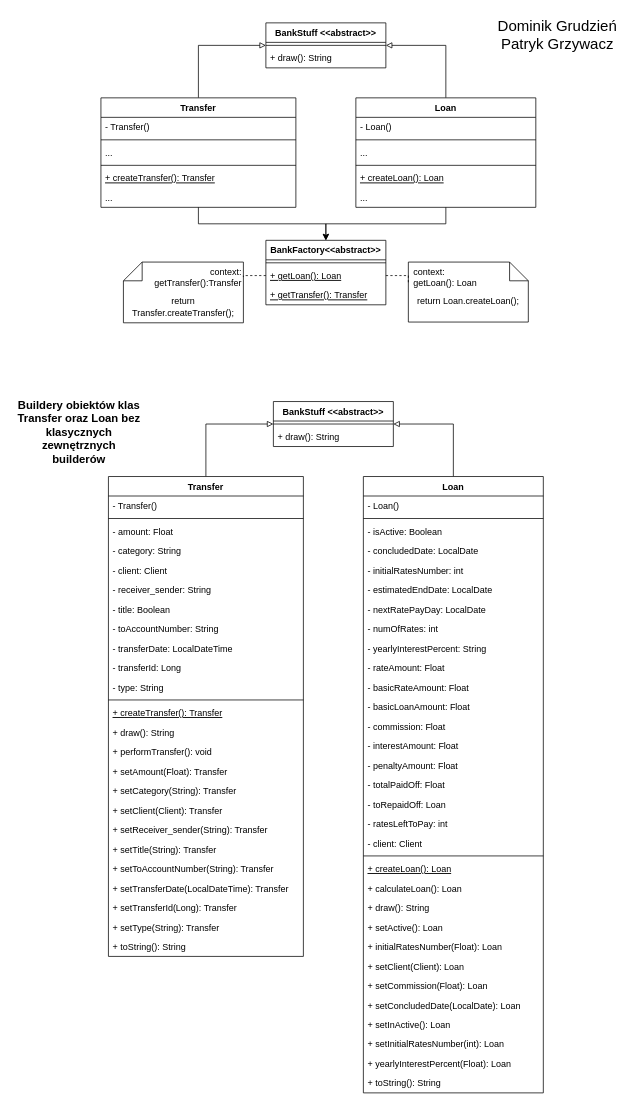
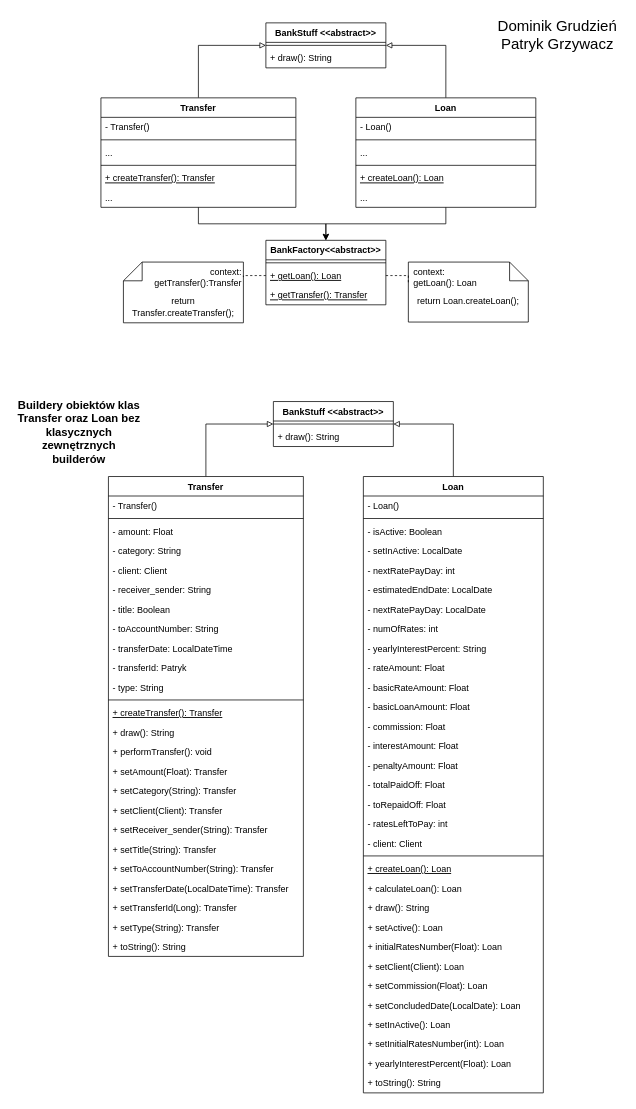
(427, 551) -> (422, 551)
(421, 571) -> (416, 571)
(154, 668) -> (159, 668)
(411, 805) -> (412, 805)
